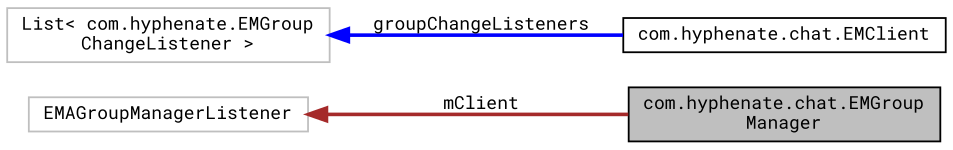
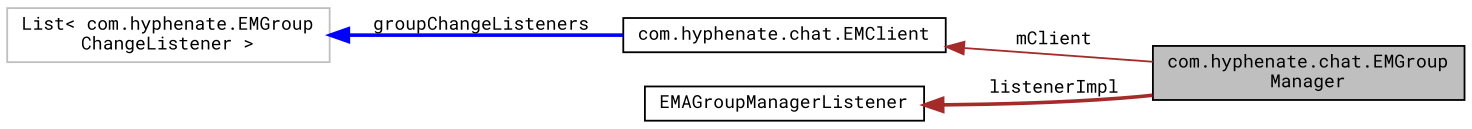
none -> (1059, 55)
(476, 104) -> (1049, 88)
(168, 114) -> (785, 104)
